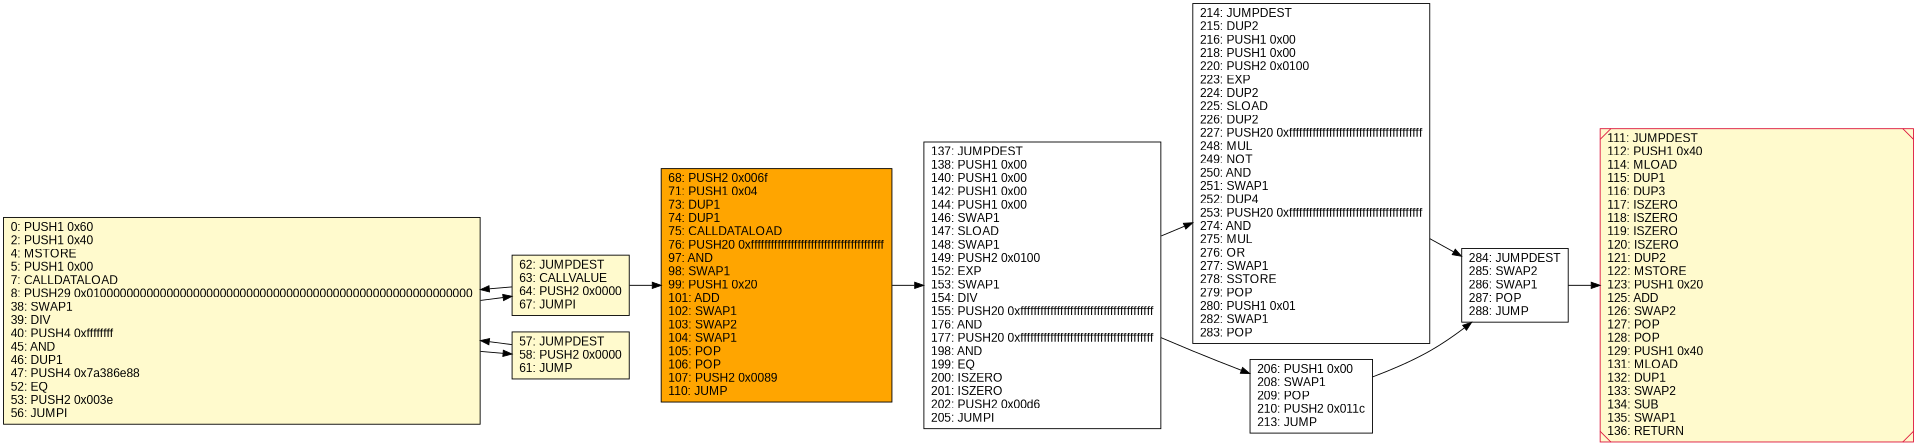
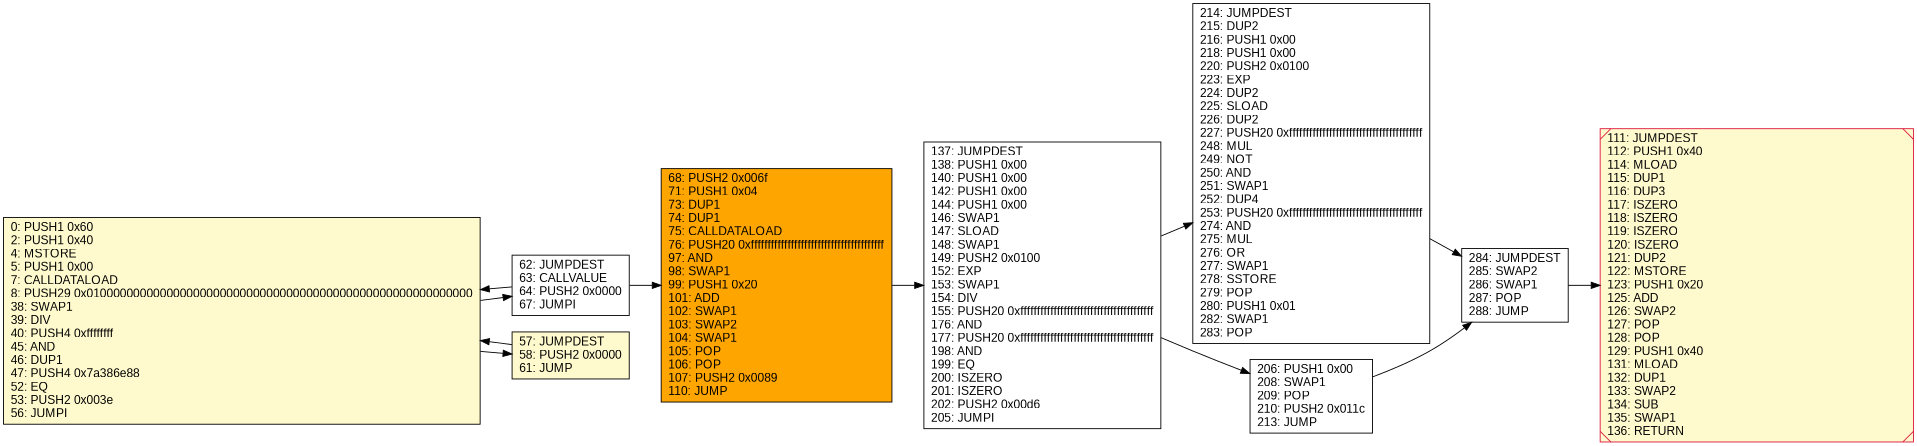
(571, 285) -> (571, 285)
